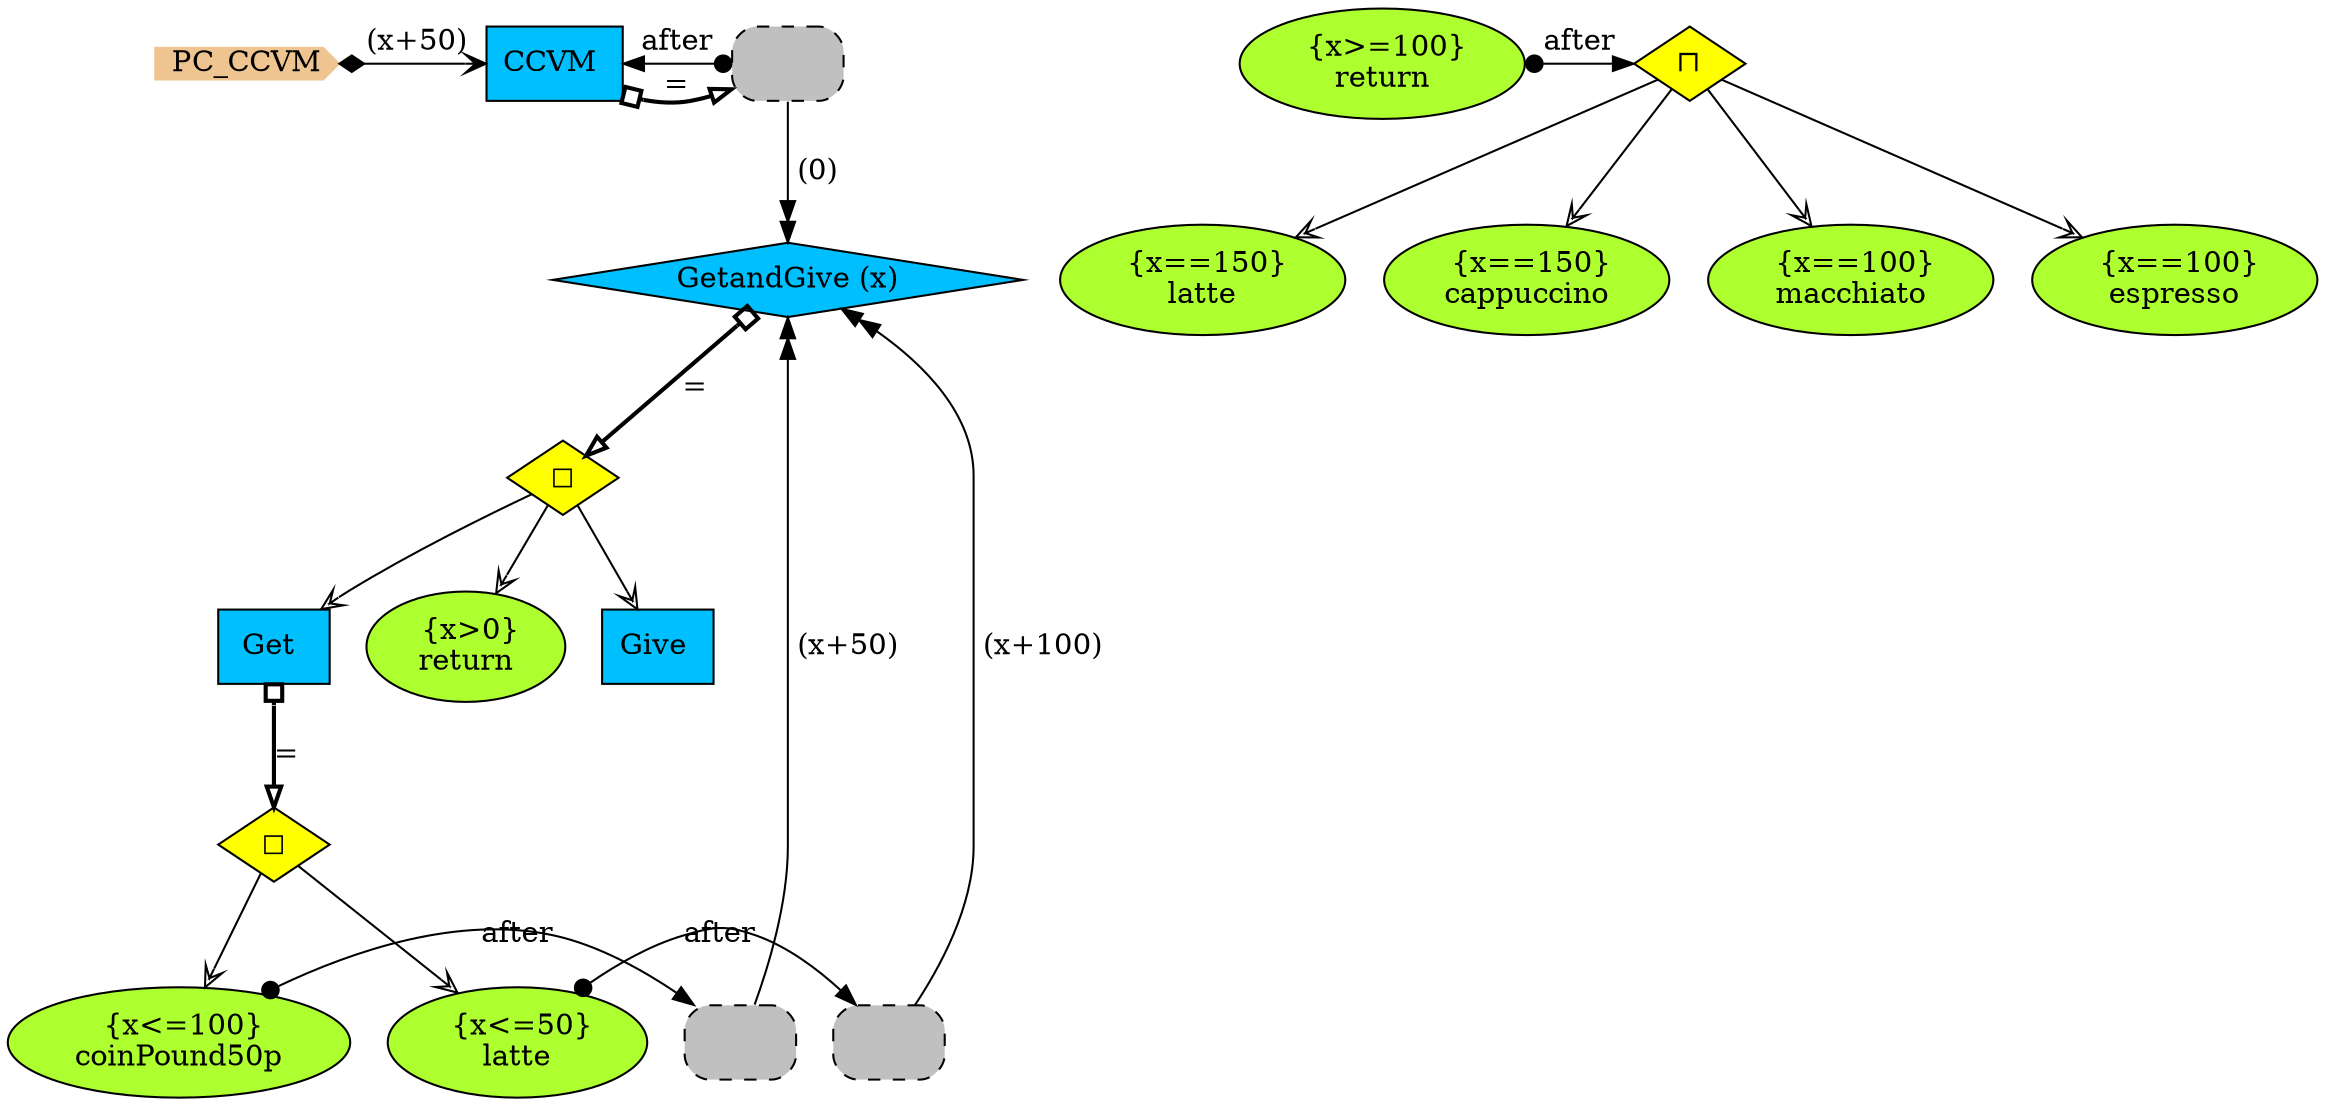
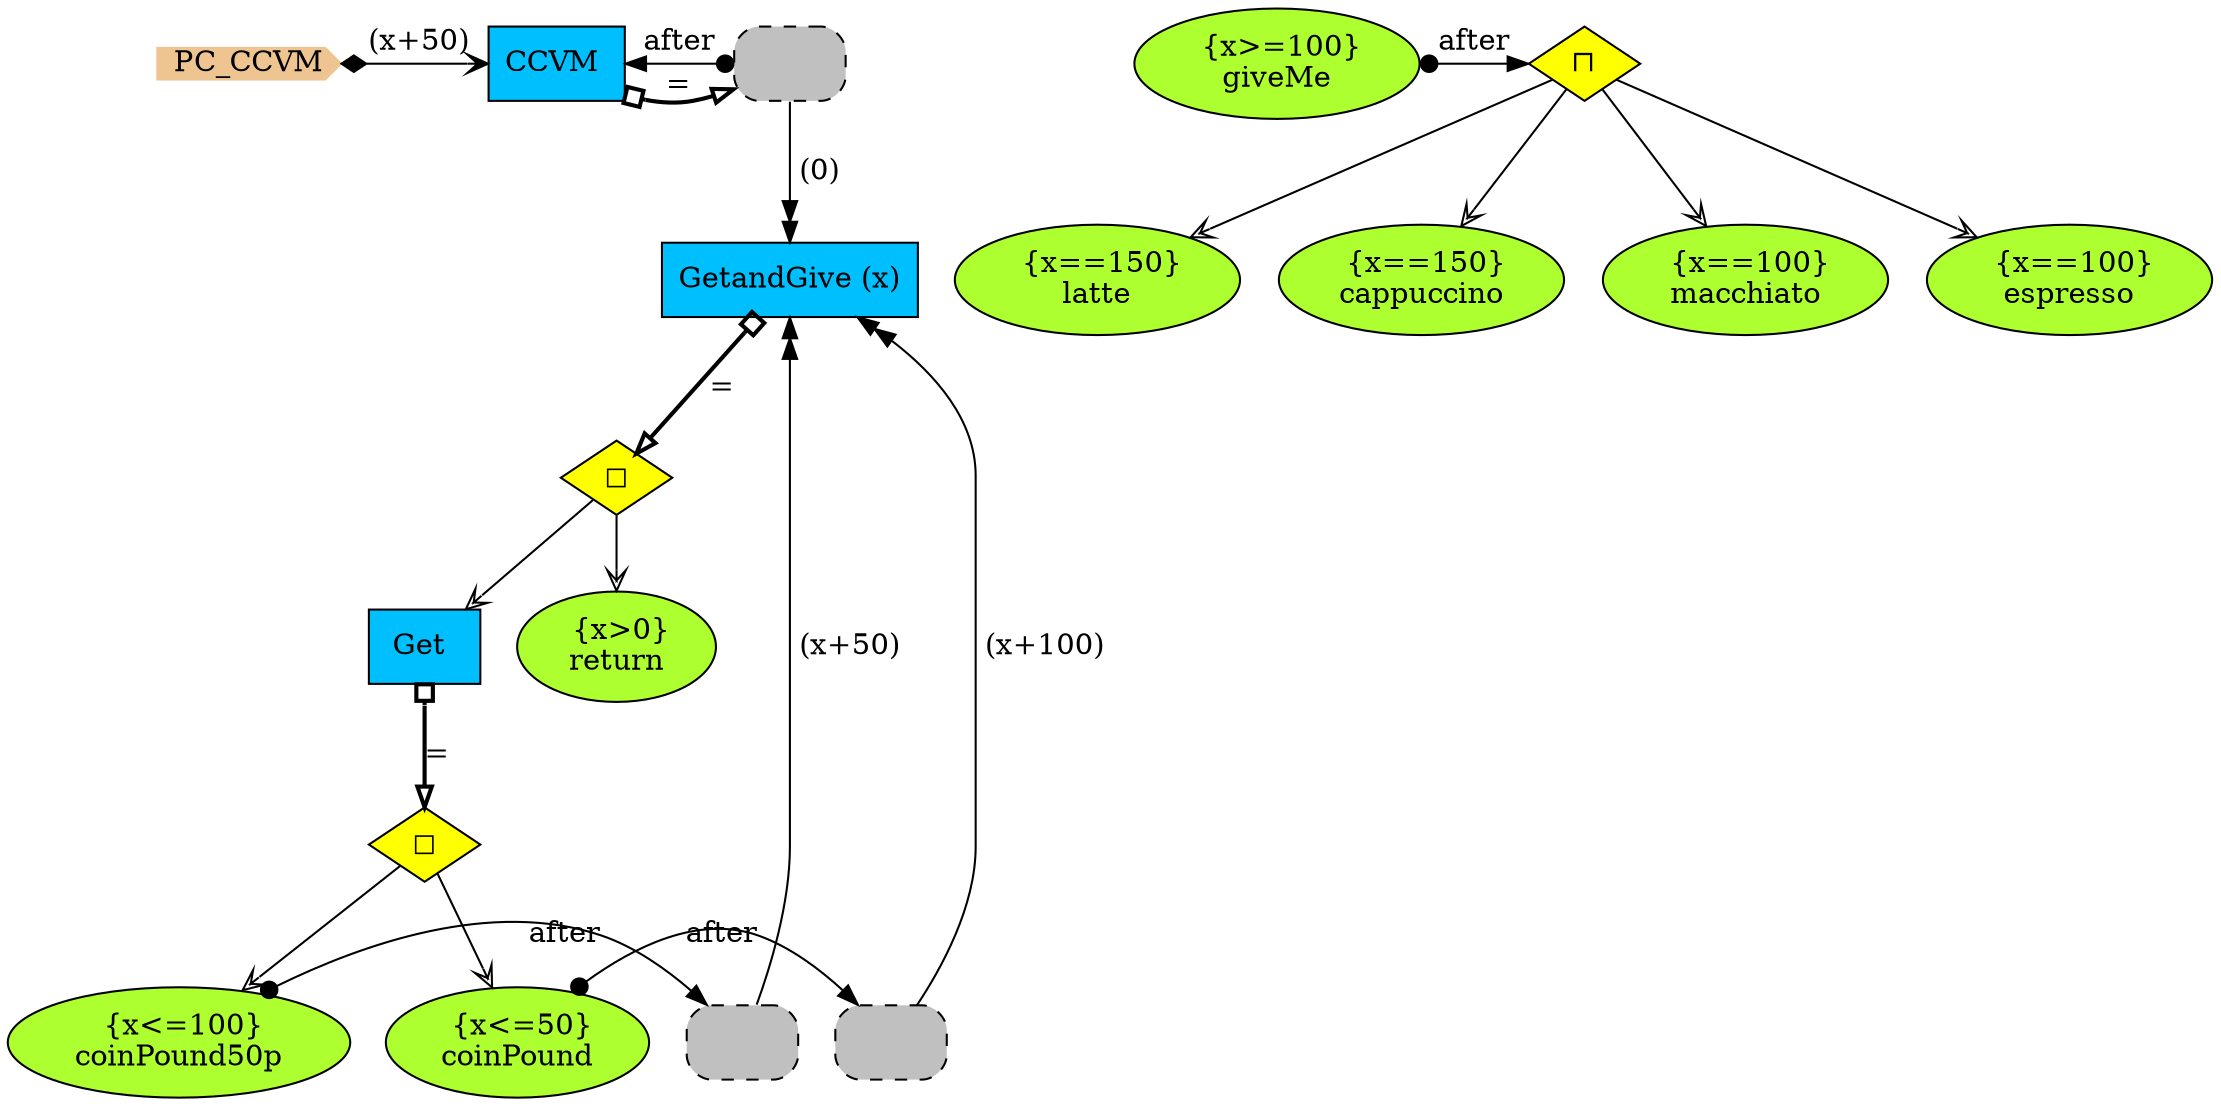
(1382, 64) -> (1277, 64)
(788, 280) -> (790, 280)
(658, 647) -> none
(517, 1042) -> (517, 1042)
